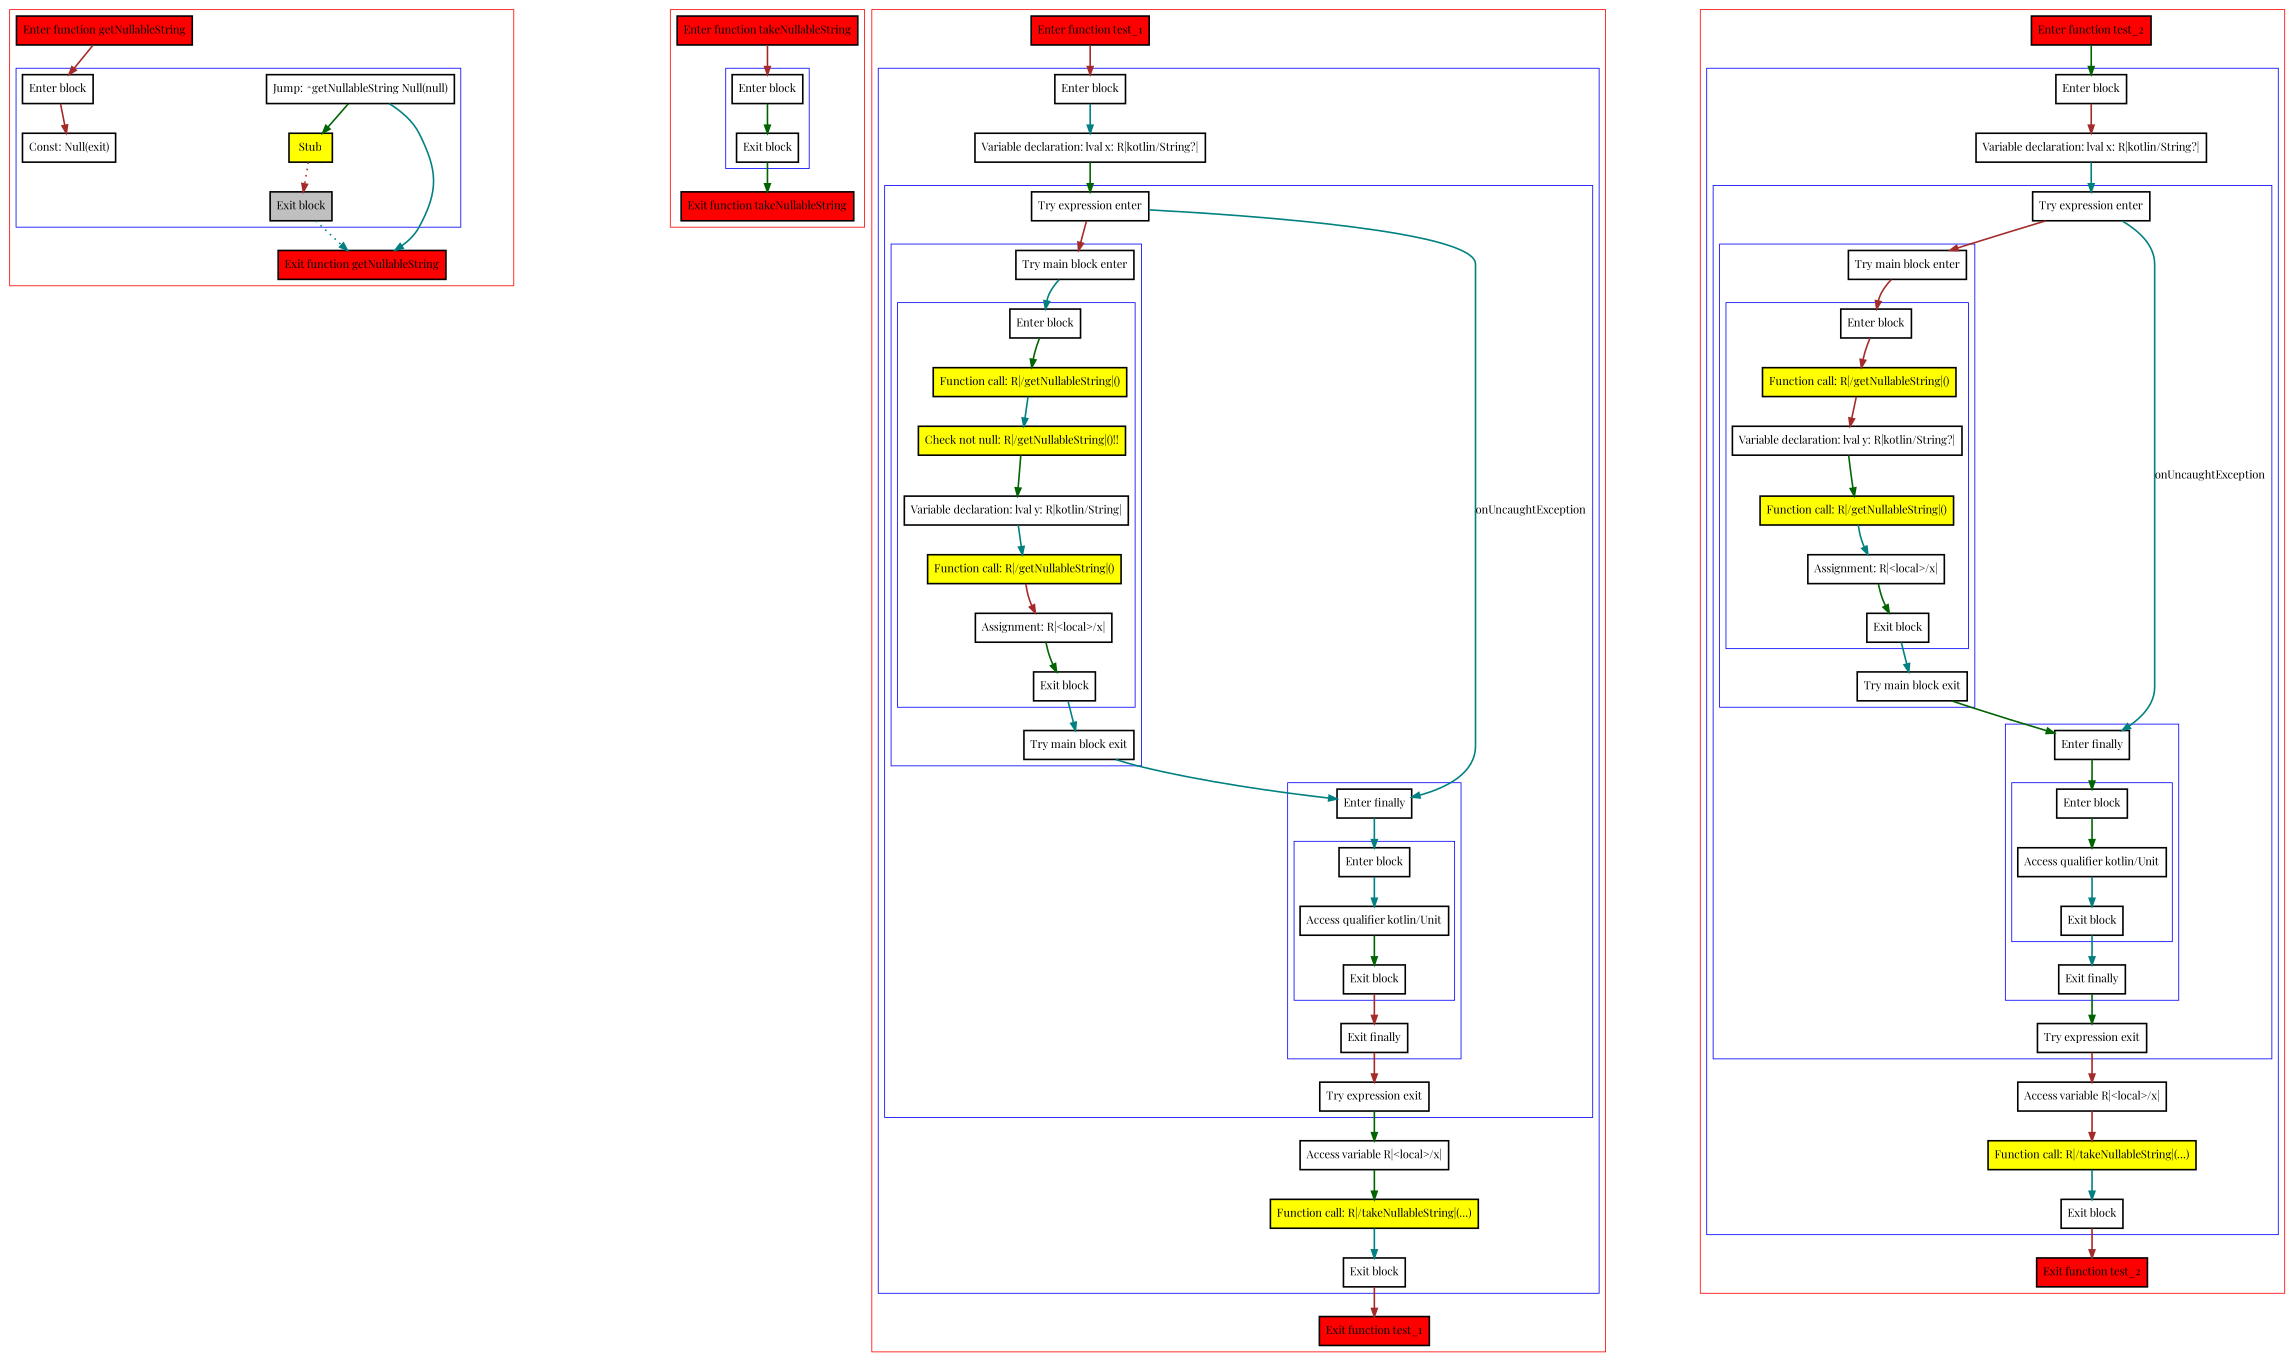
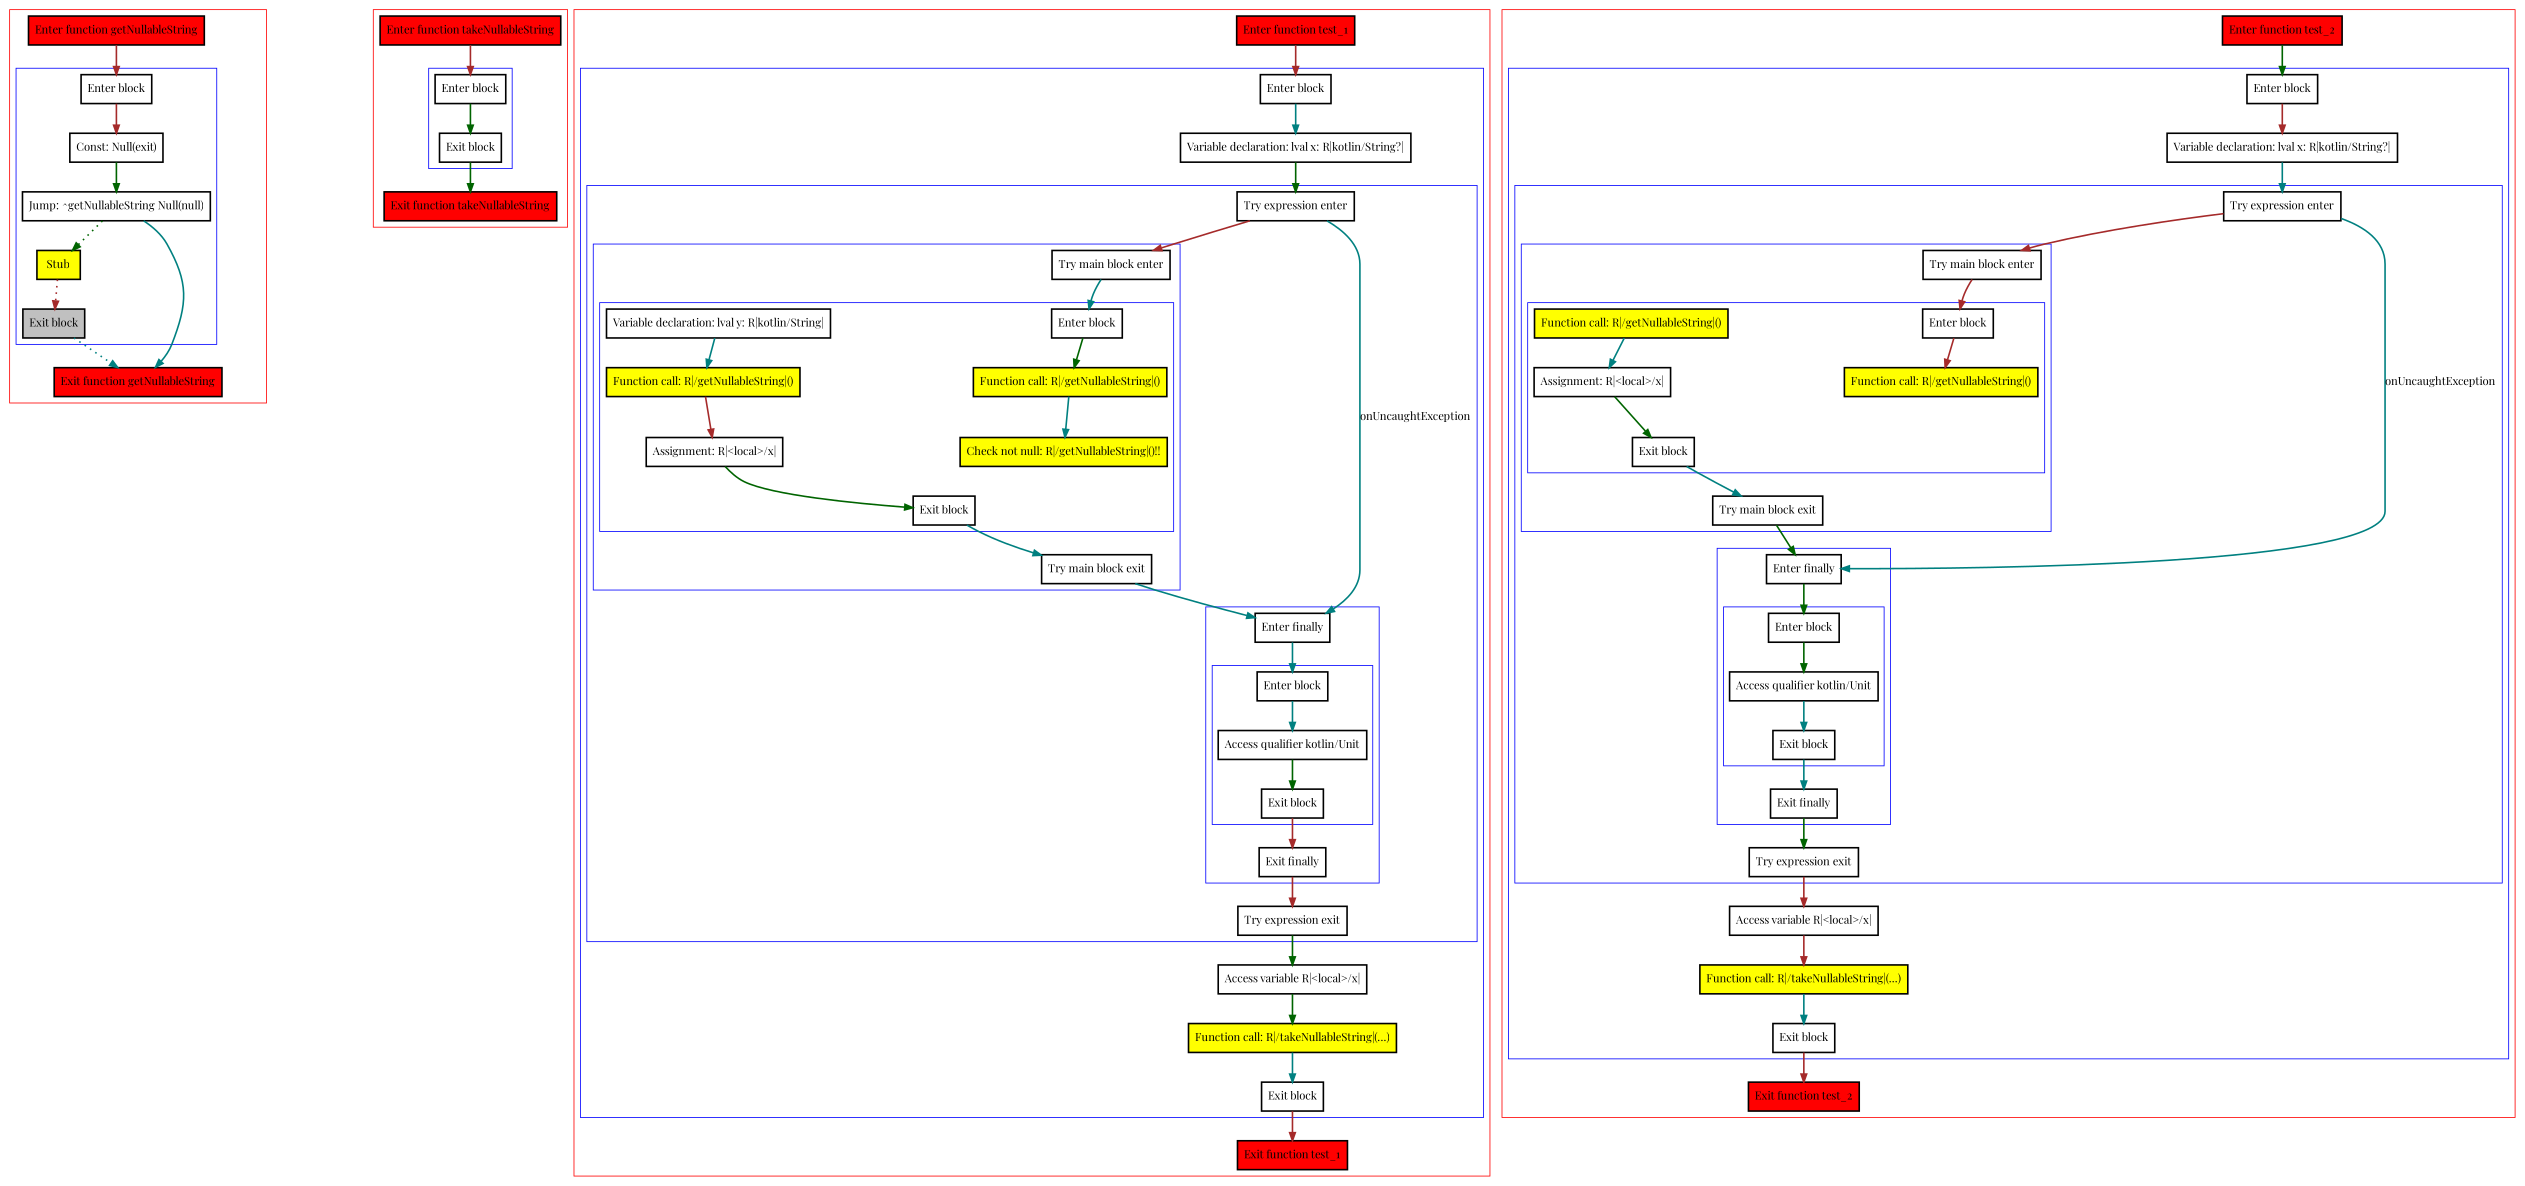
(338, 115) -> (90, 233)
none -> (116, 173)
(1847, 441) -> none
(1019, 472) -> none
